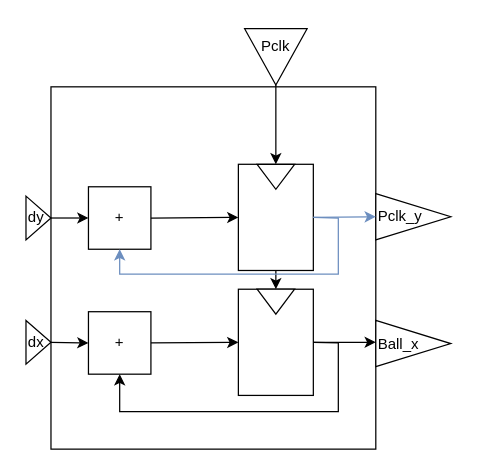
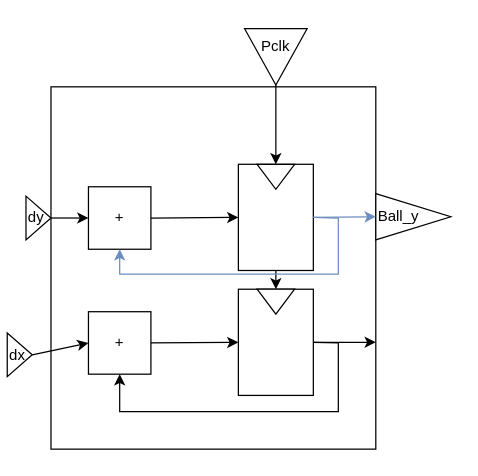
(401, 217) -> (399, 217)
(38, 343) -> (19, 355)
(413, 344) -> none
